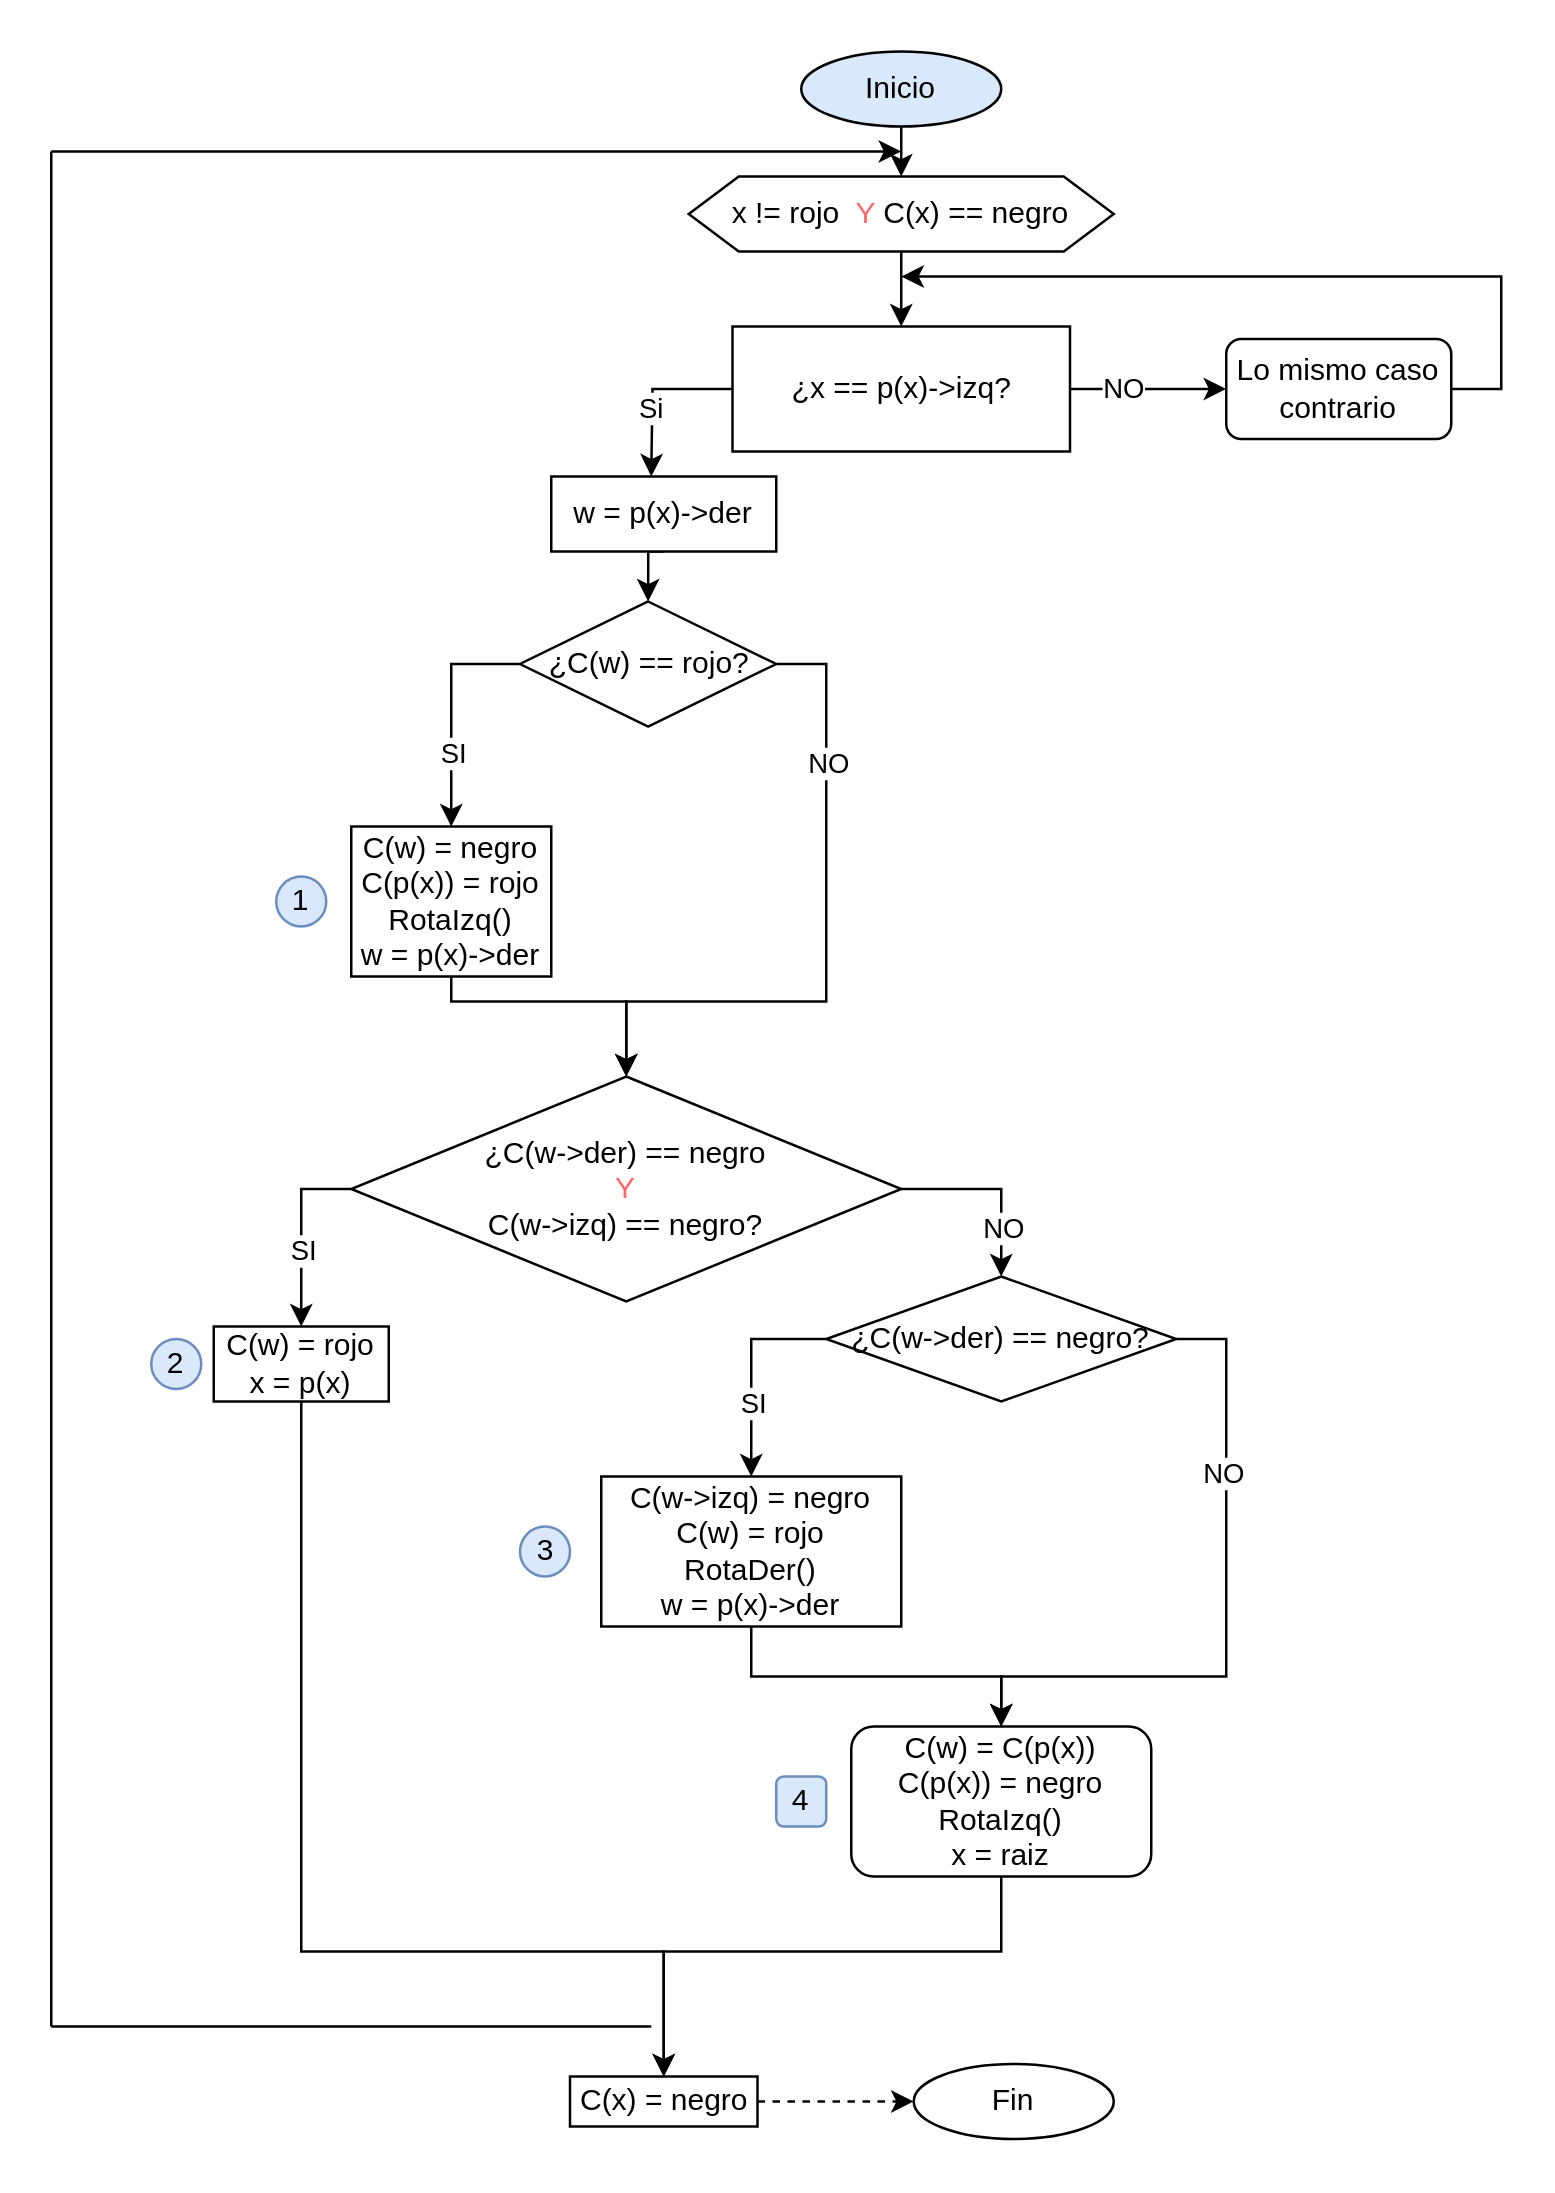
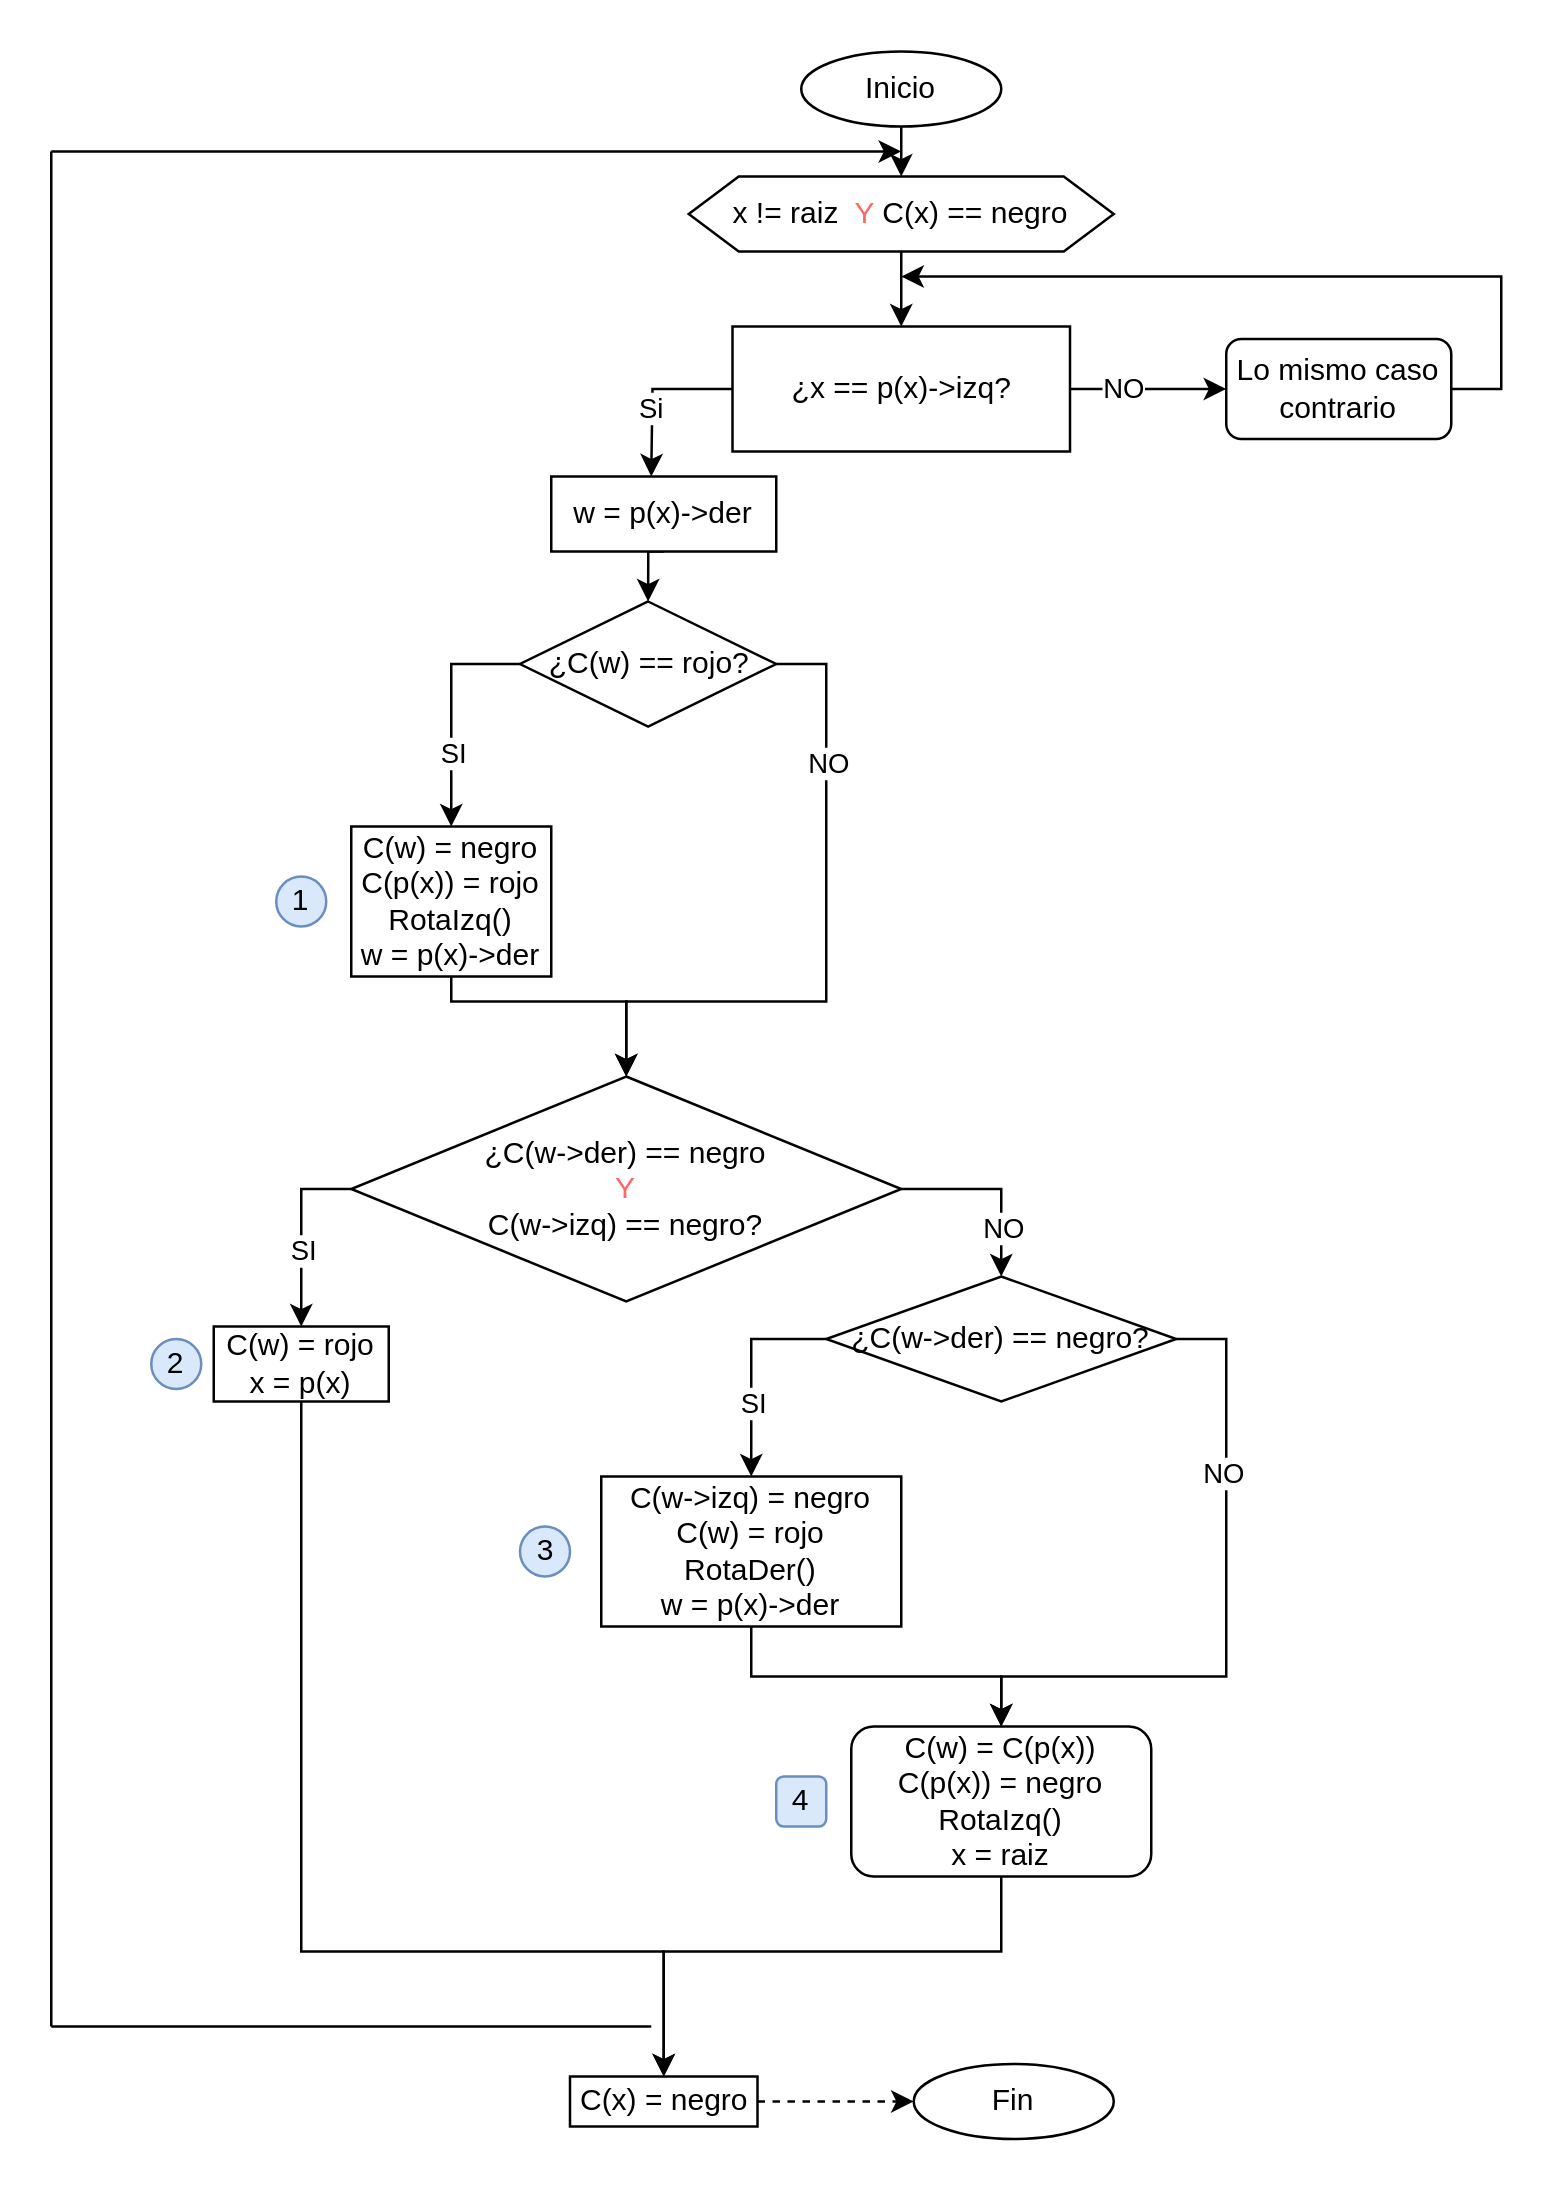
(901, 89) -> (901, 89)
(901, 214) -> (901, 214)
